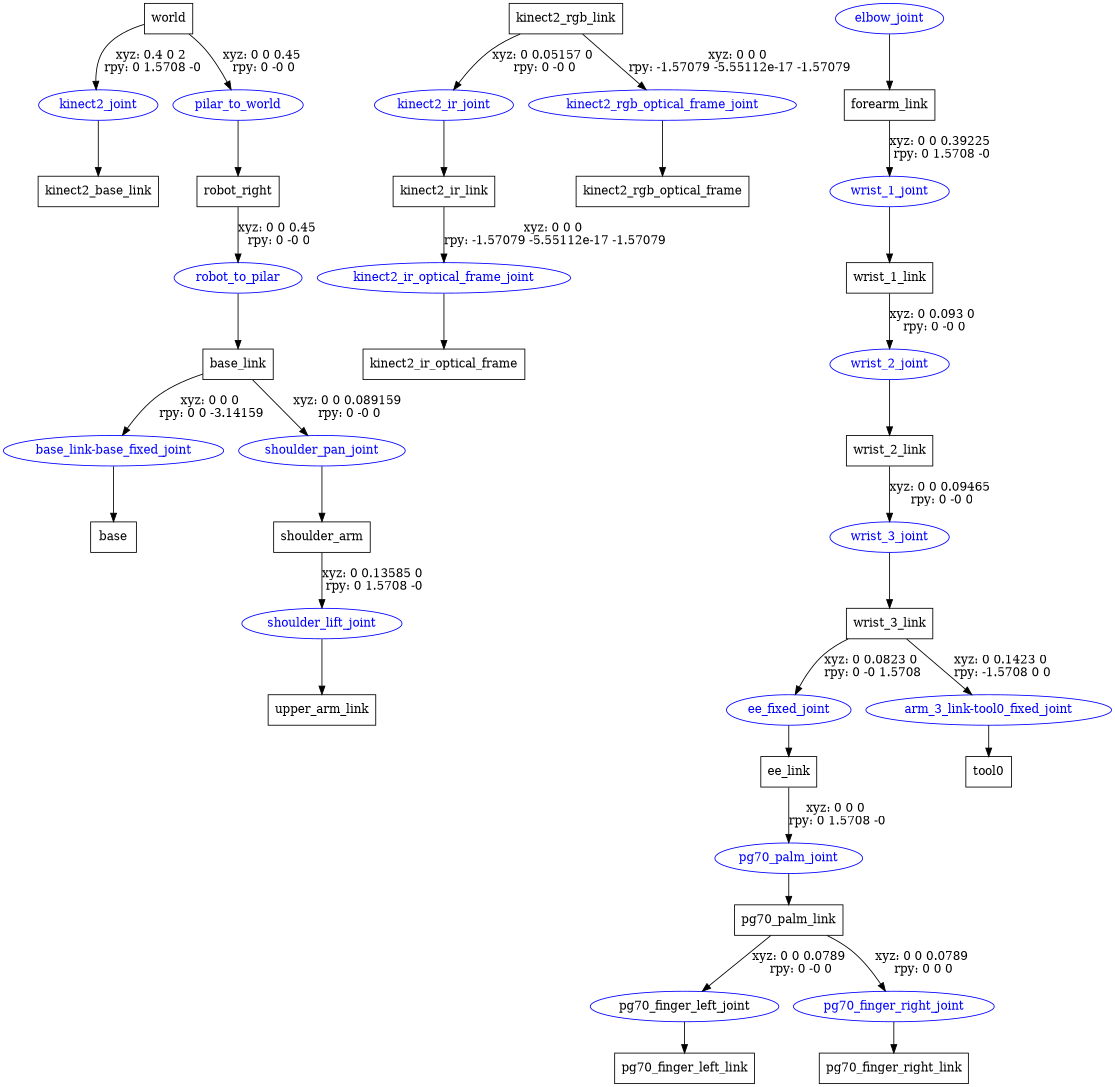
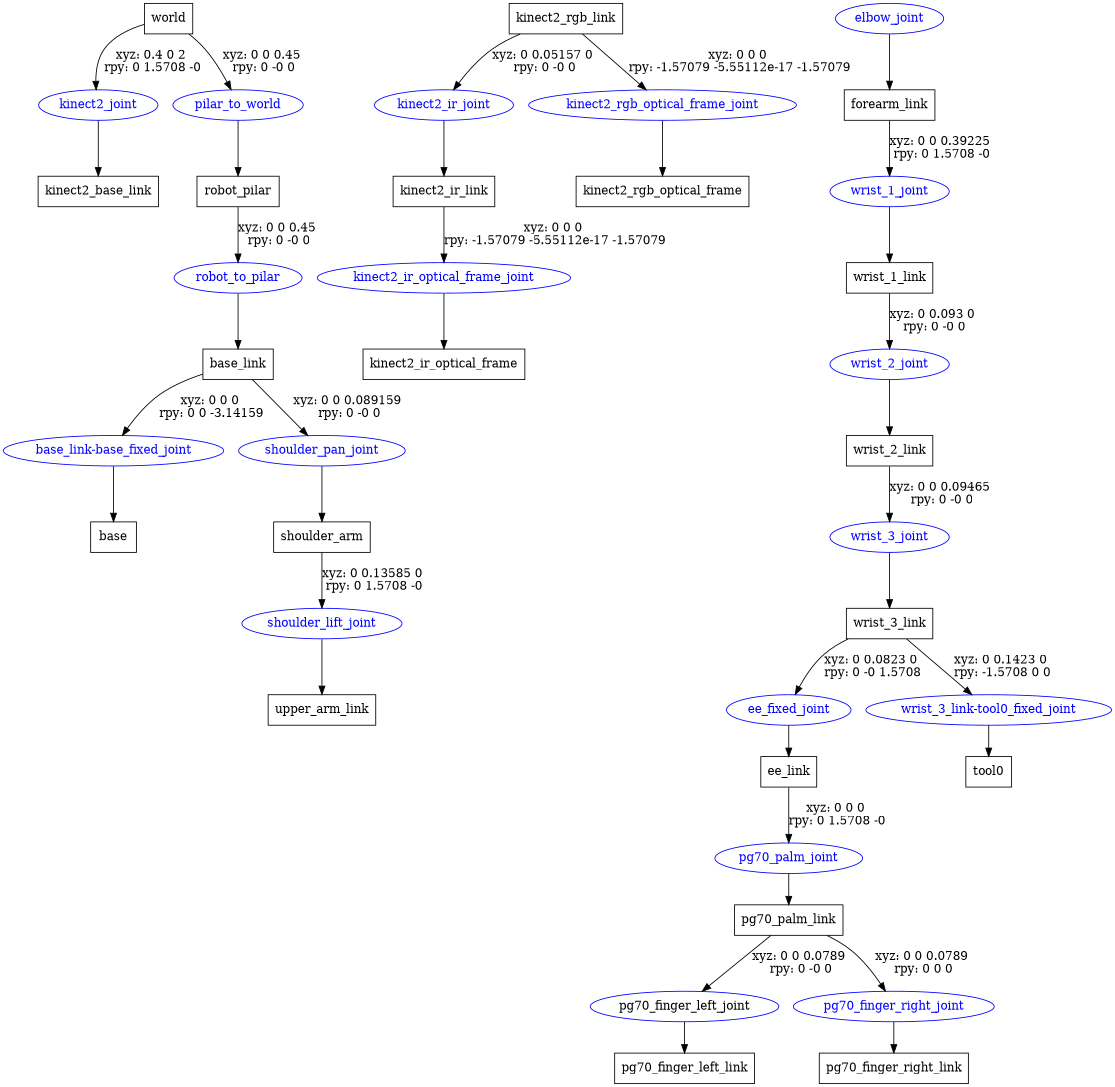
(238, 191) -> (238, 191)
(989, 710) -> (989, 710)
